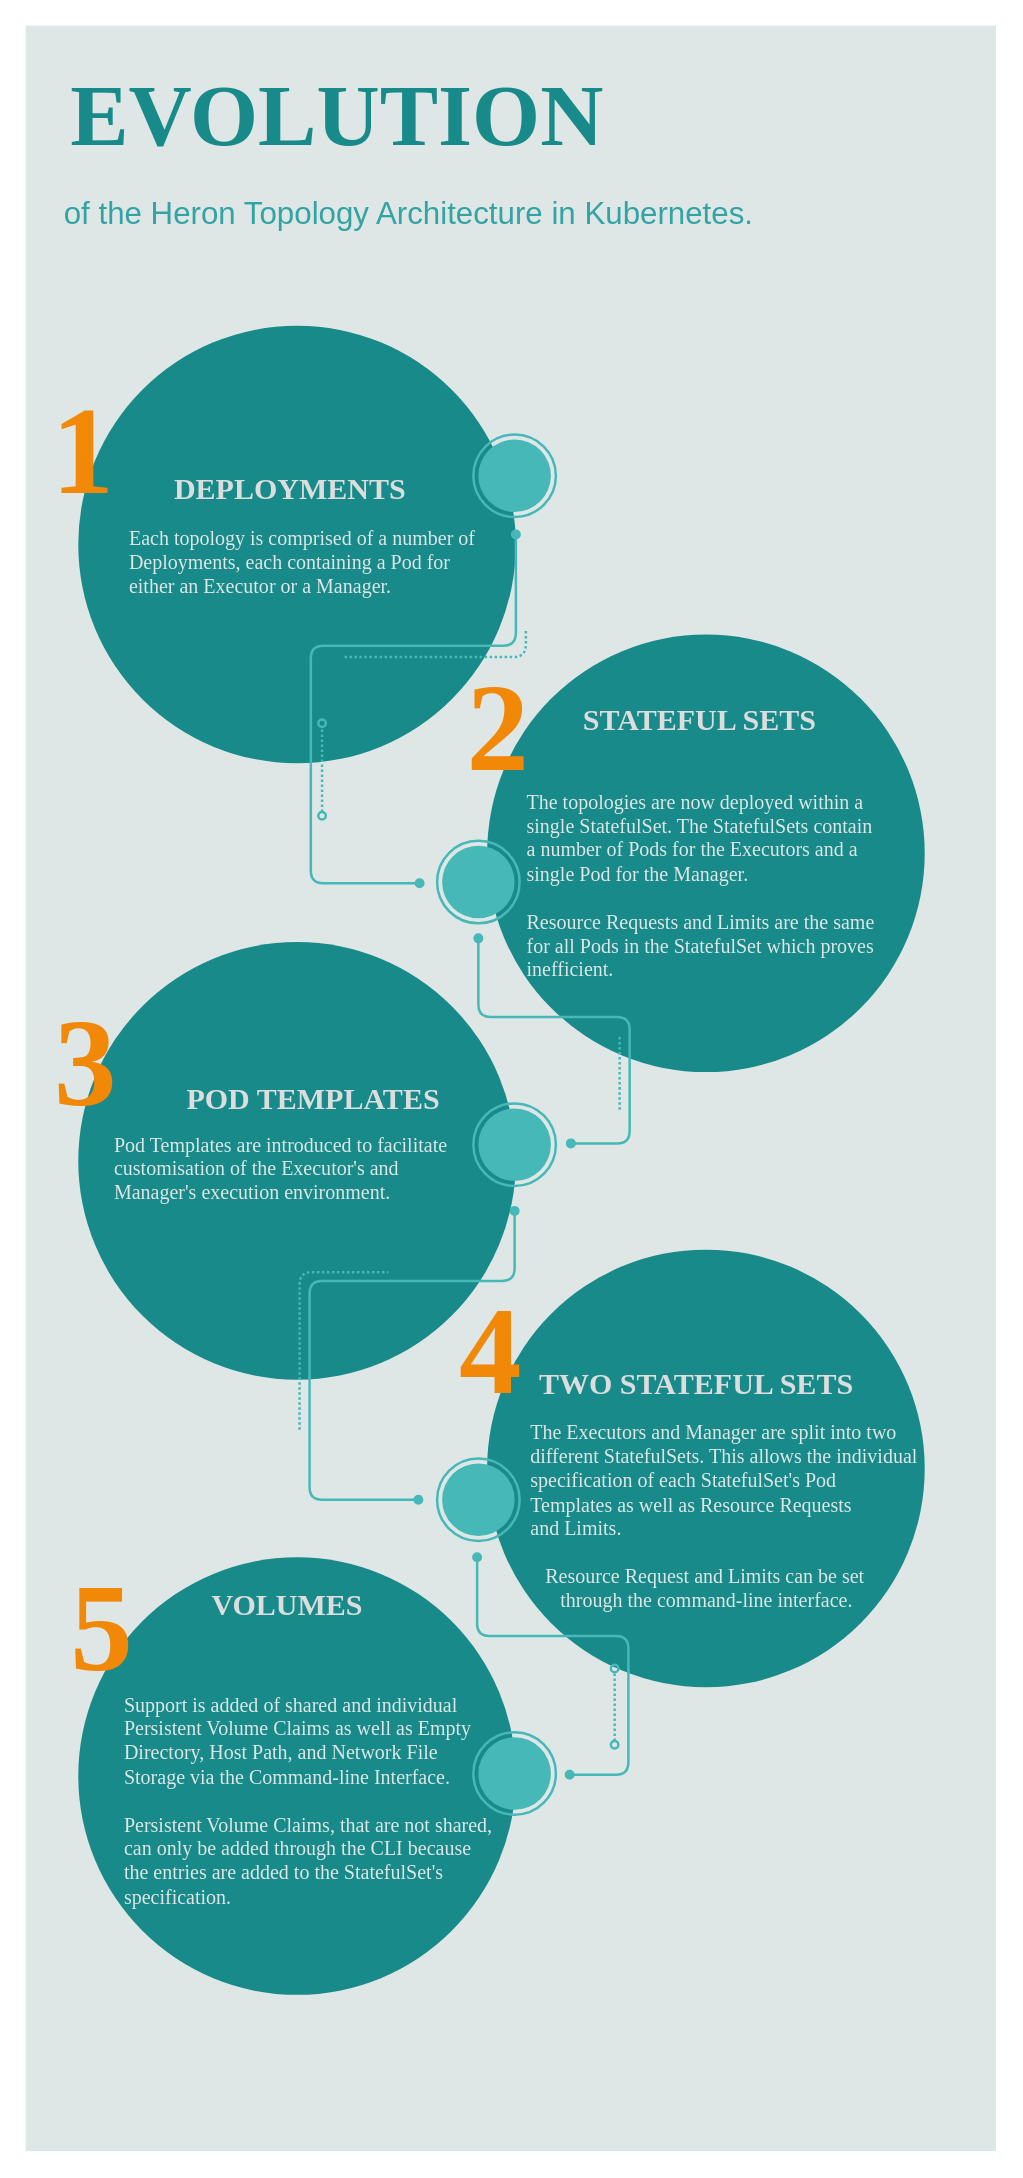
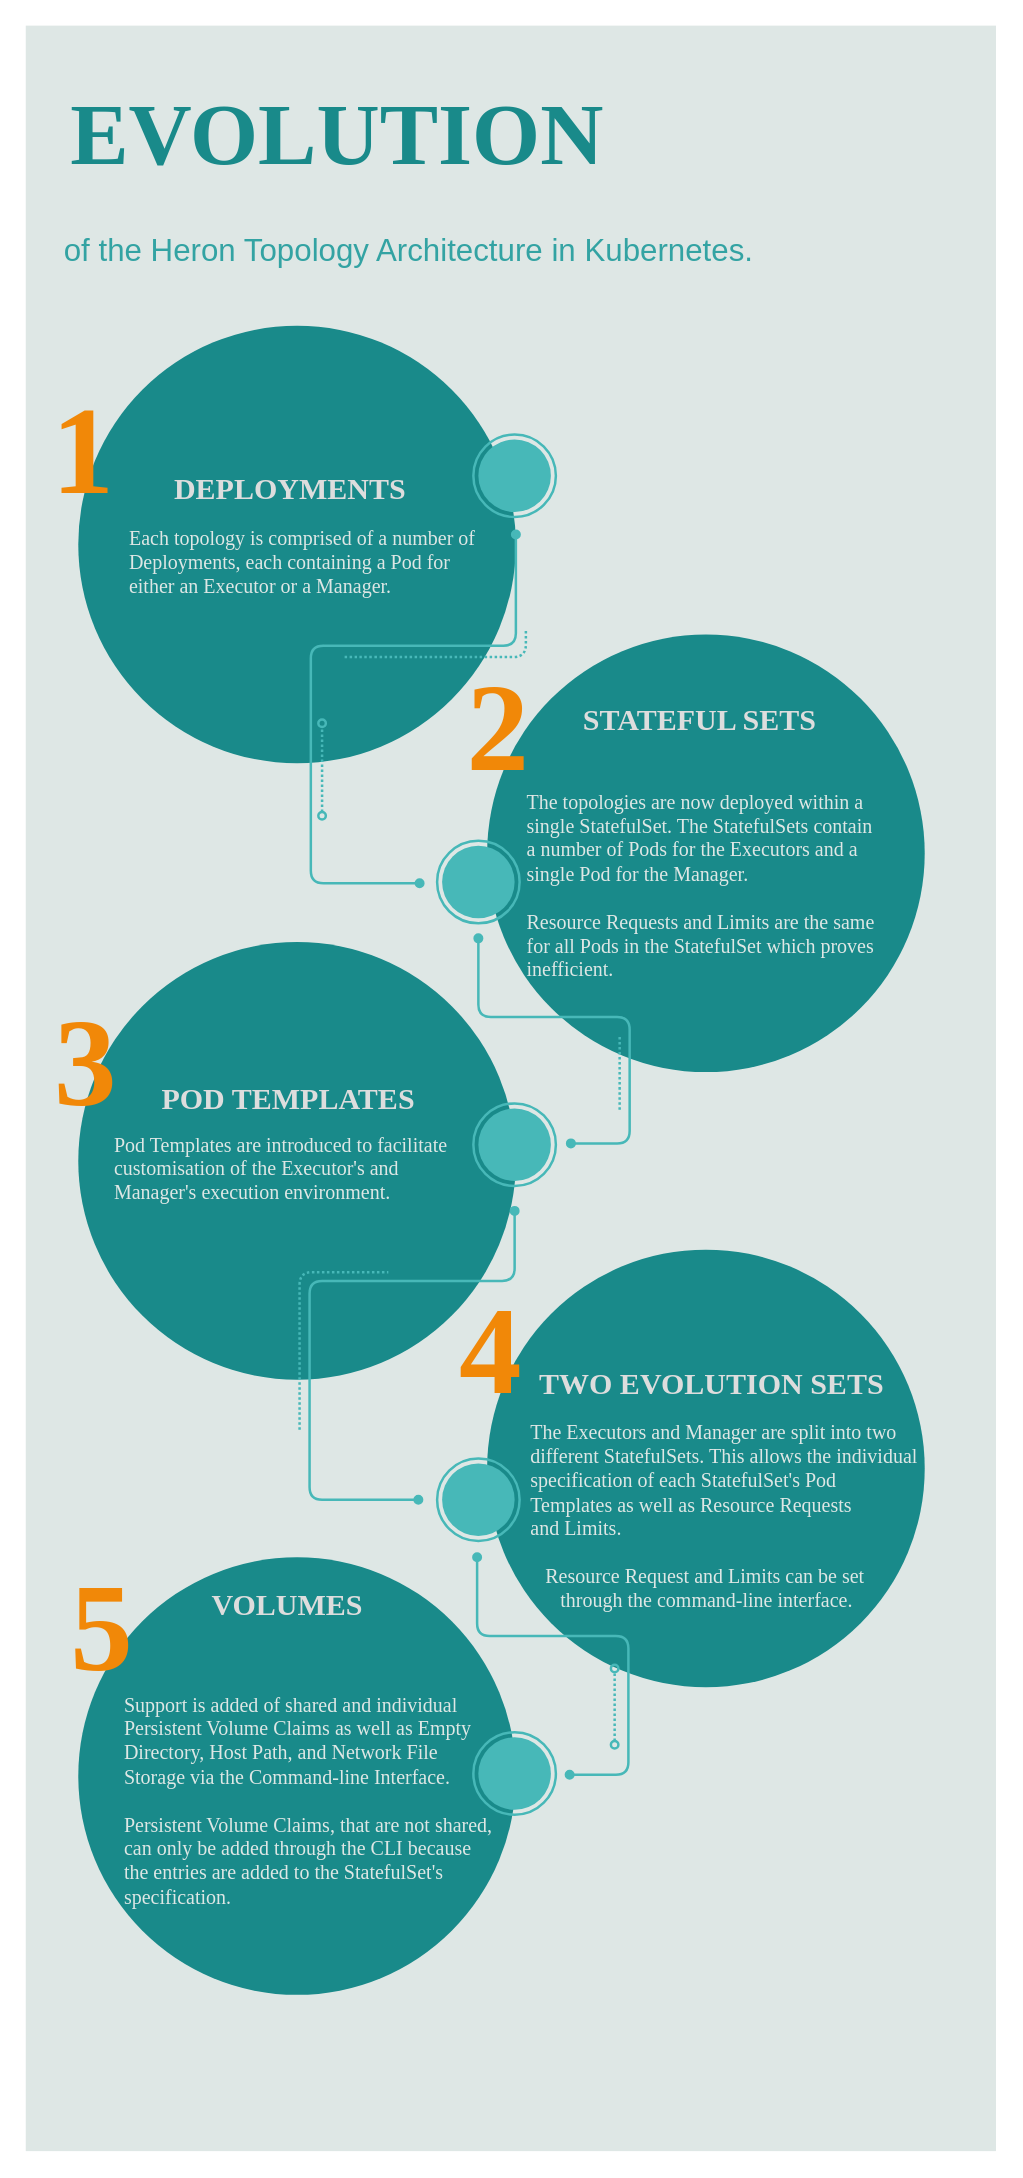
(506, 116) -> (506, 134)
(408, 212) -> (408, 249)
(322, 1097) -> (297, 1097)
(674, 1380) -> (683, 1380)
